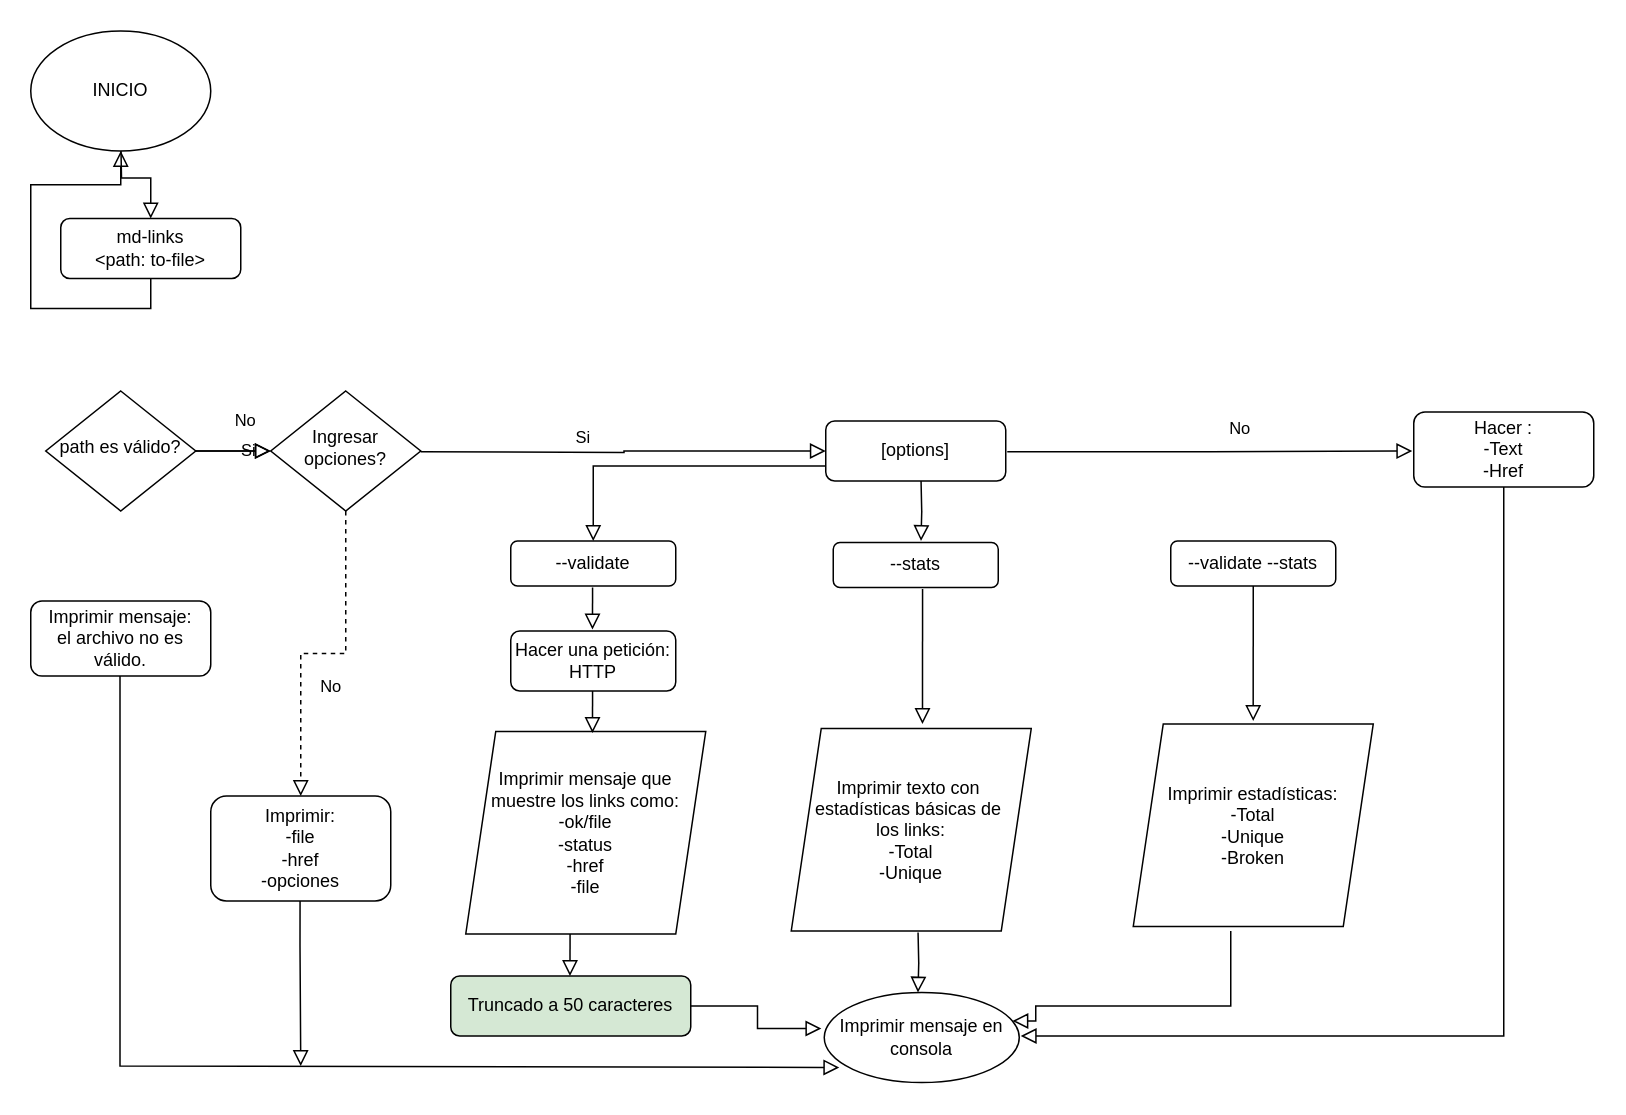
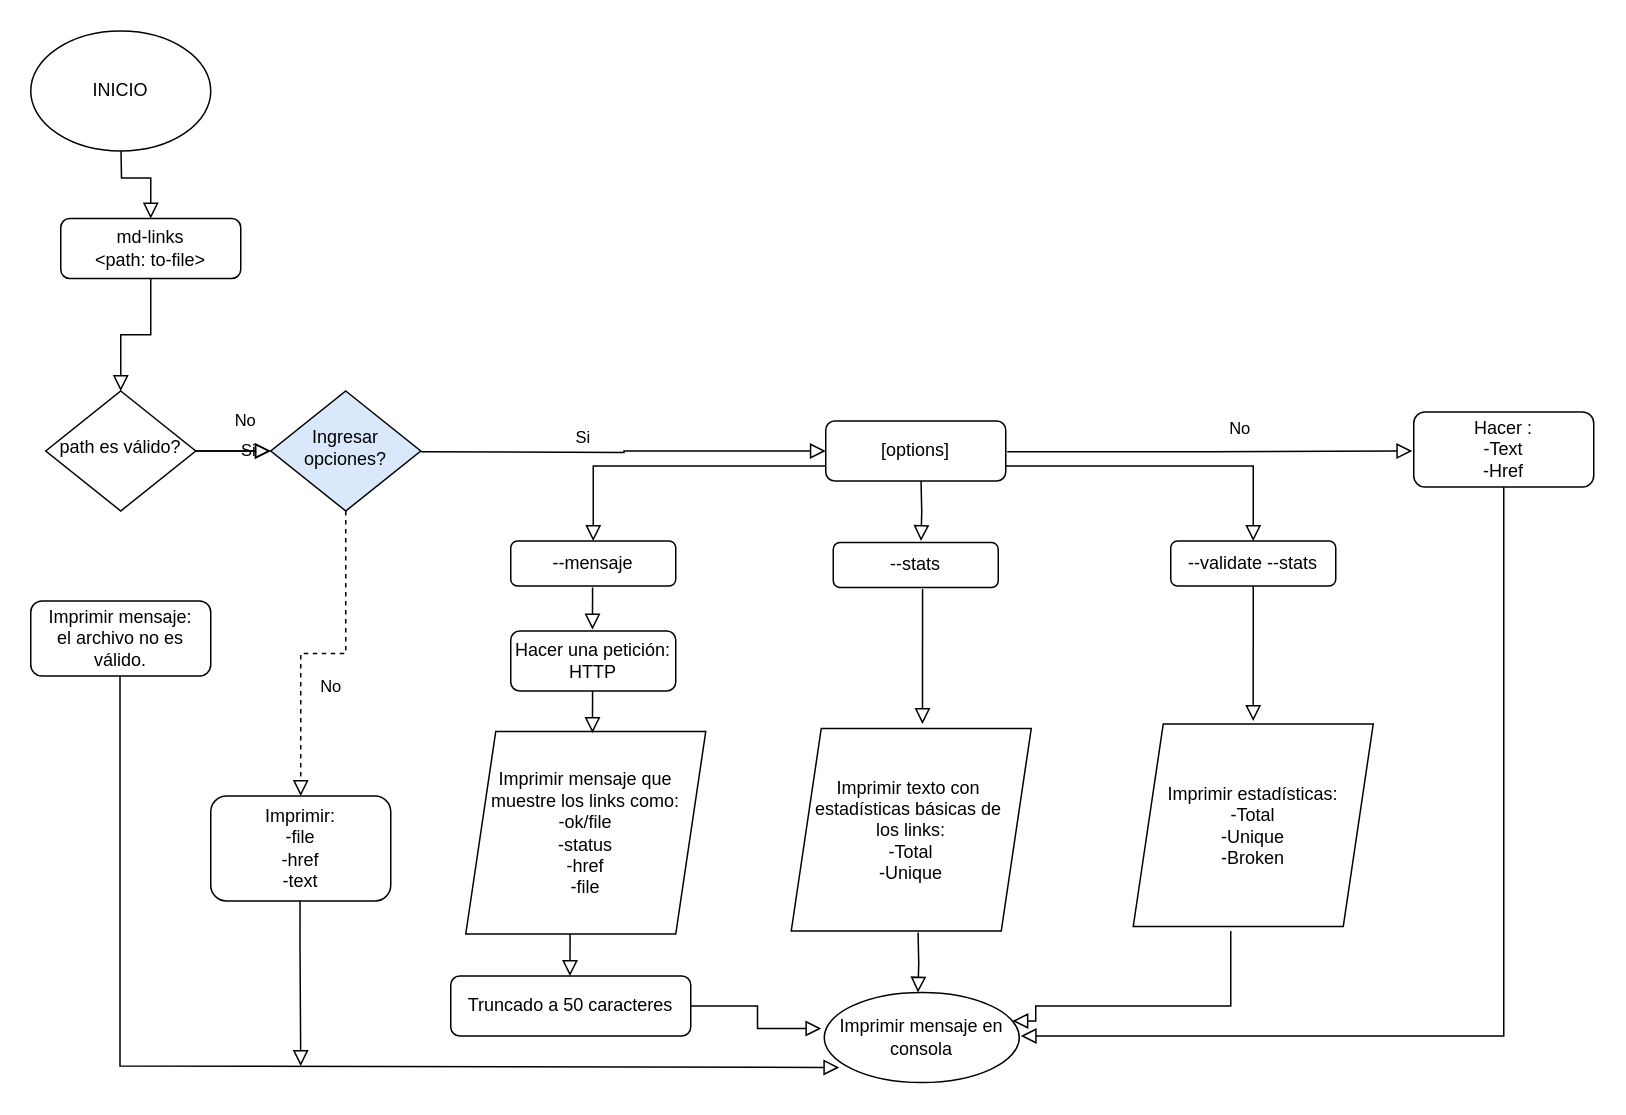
(31, 261) -> (130, 335)
(346, 451) -> (346, 451)
none -> (1159, 466)
(593, 563) -> (593, 563)
(301, 848) -> (301, 848)
(571, 1006) -> (571, 1006)
